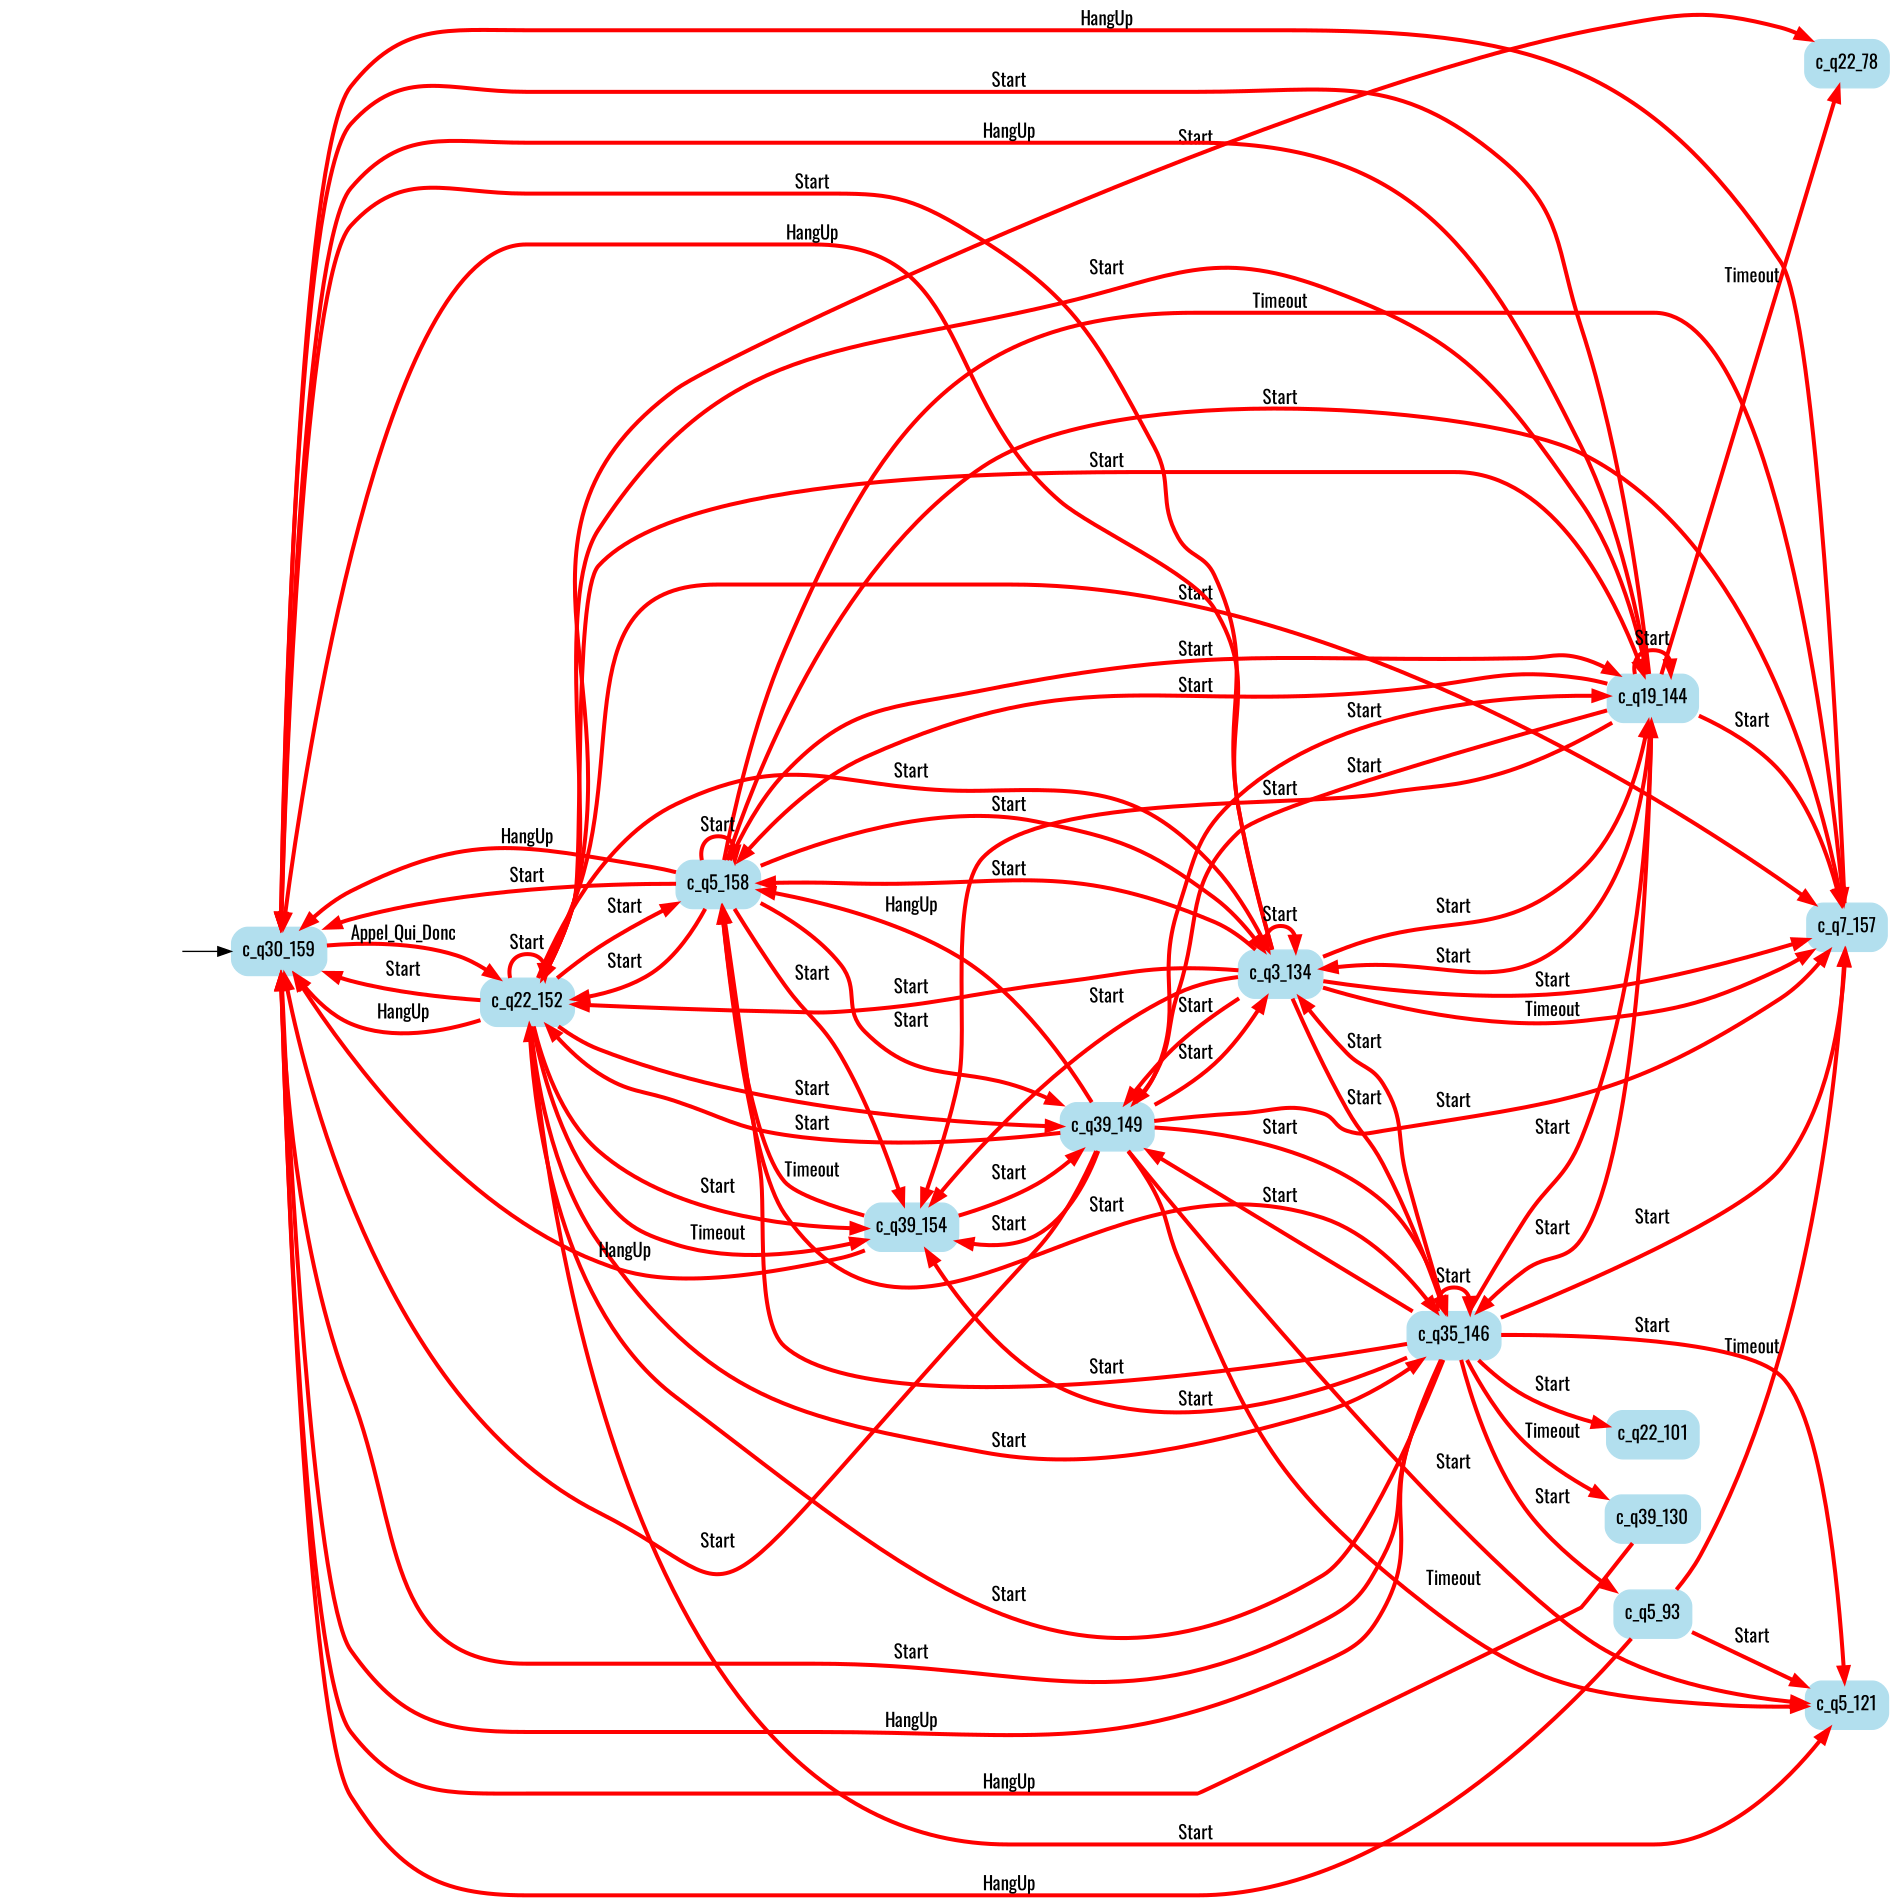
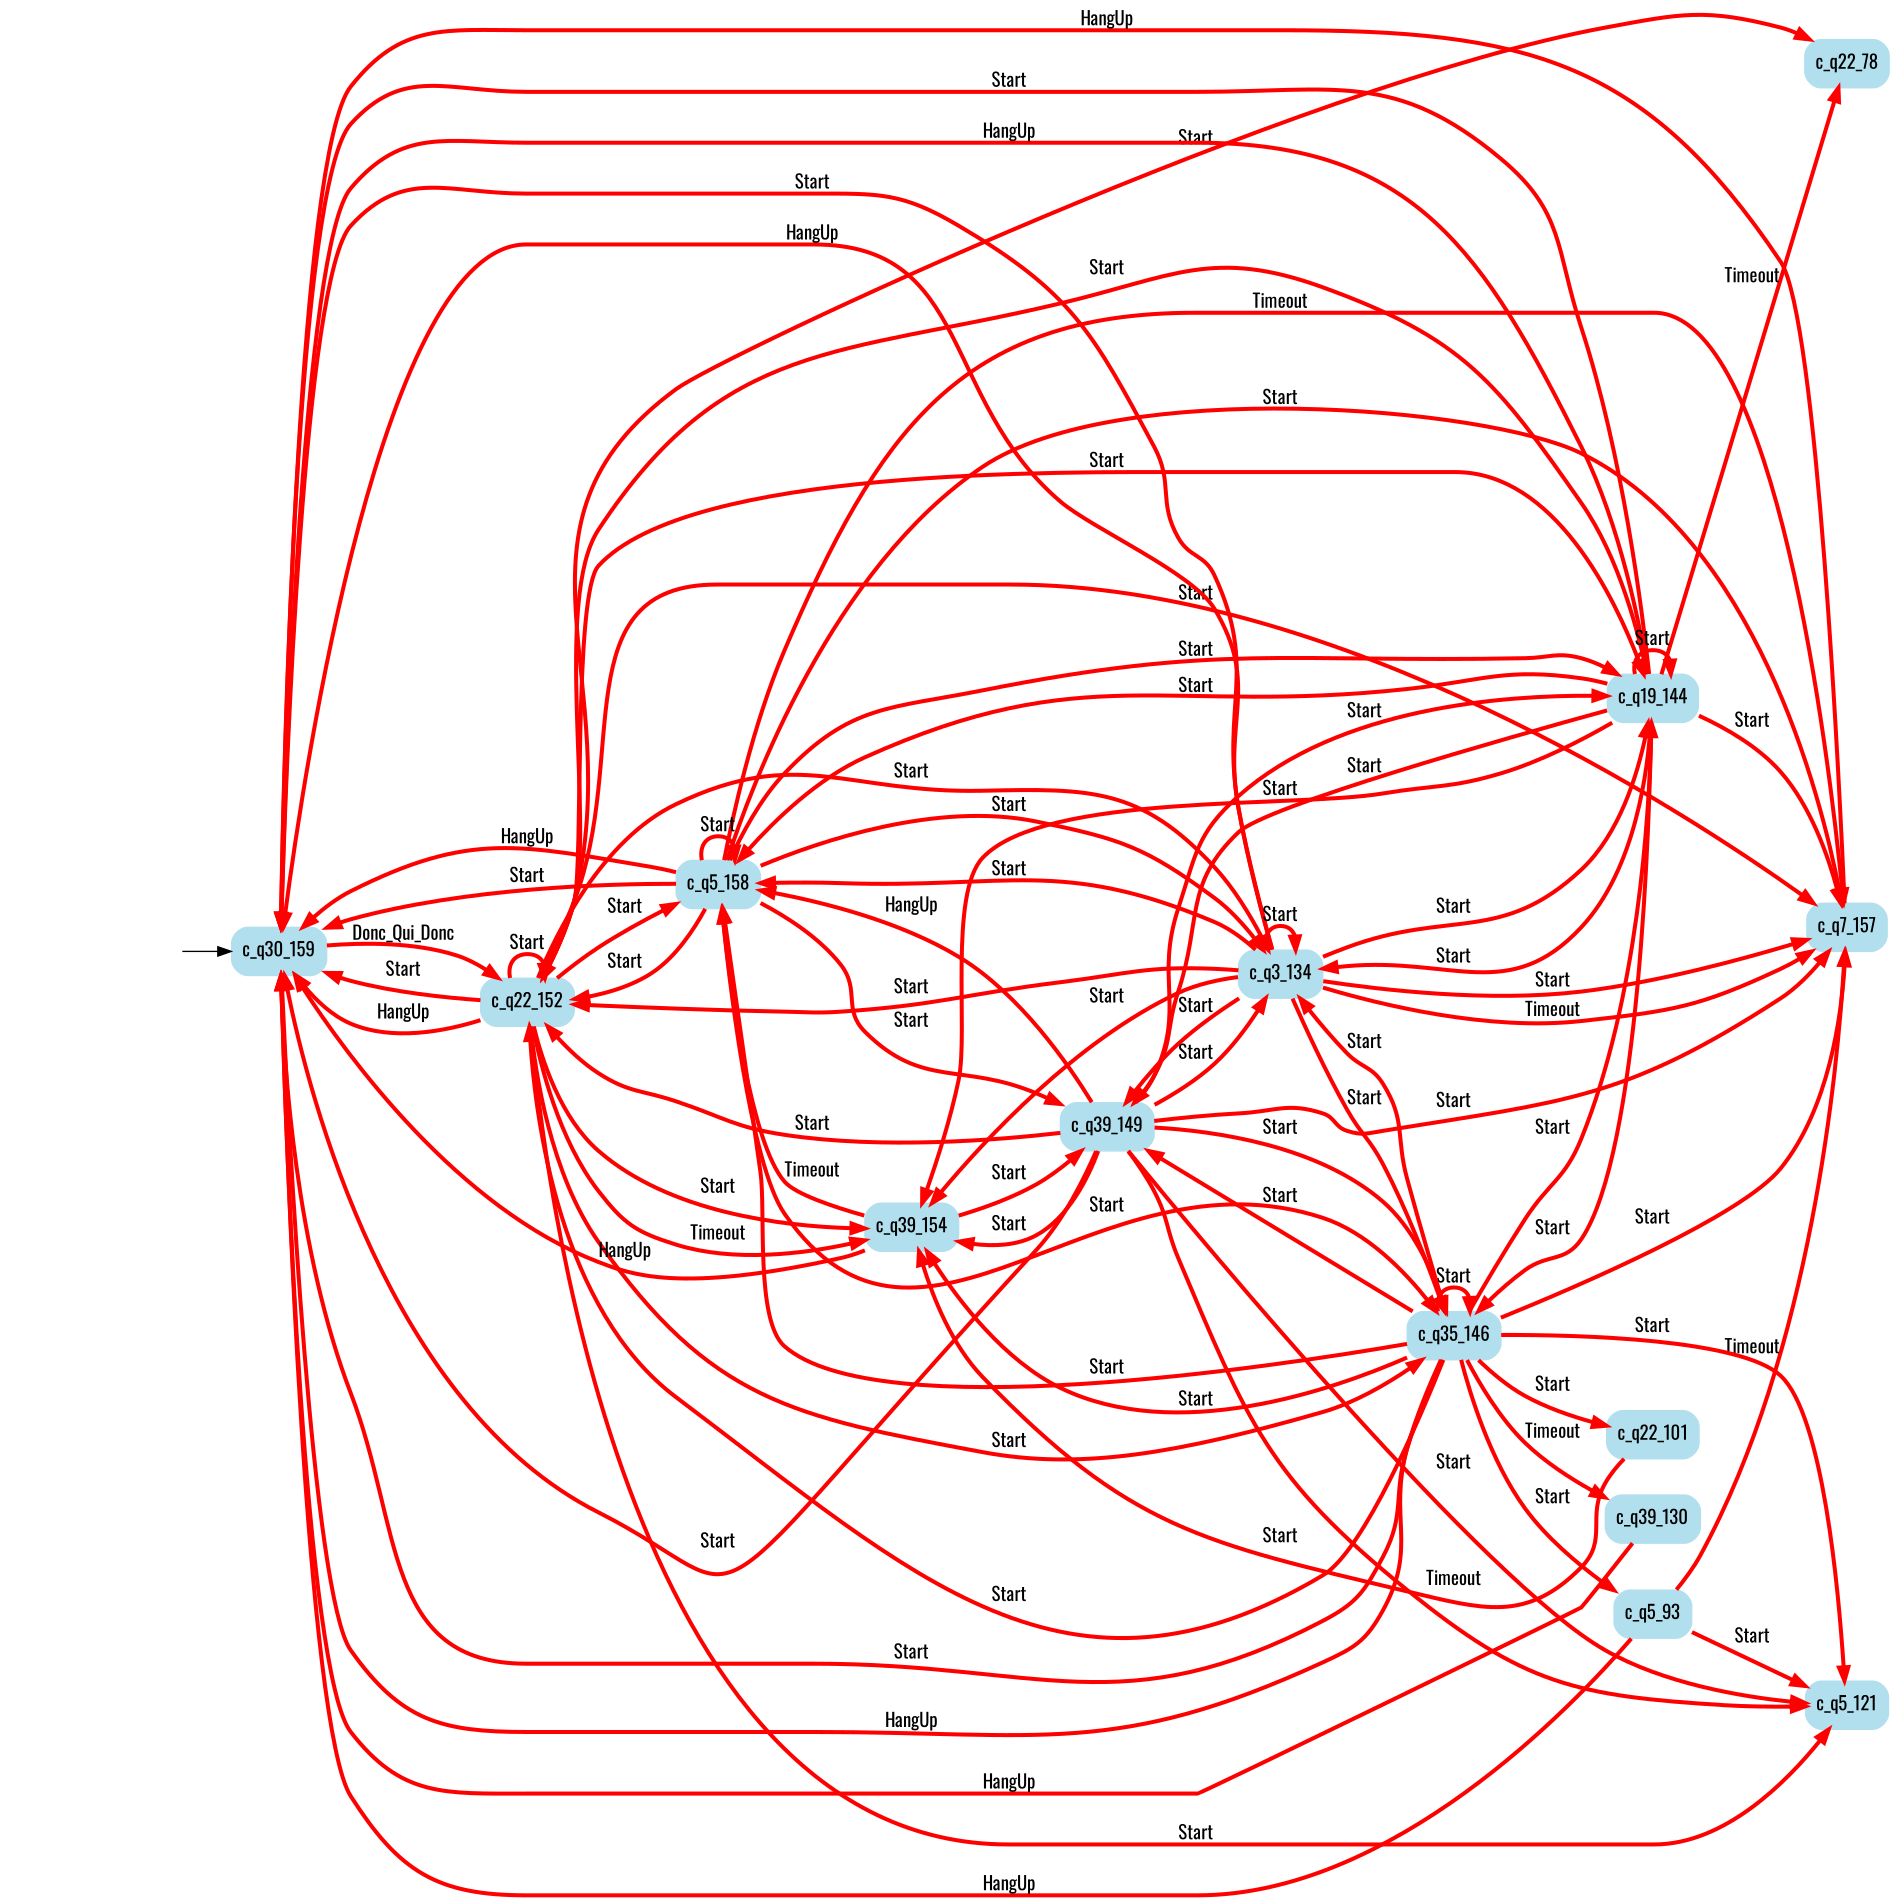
(404, 935) -> (404, 935)
(831, 1041) -> (1259, 1554)
(797, 1101) -> none
